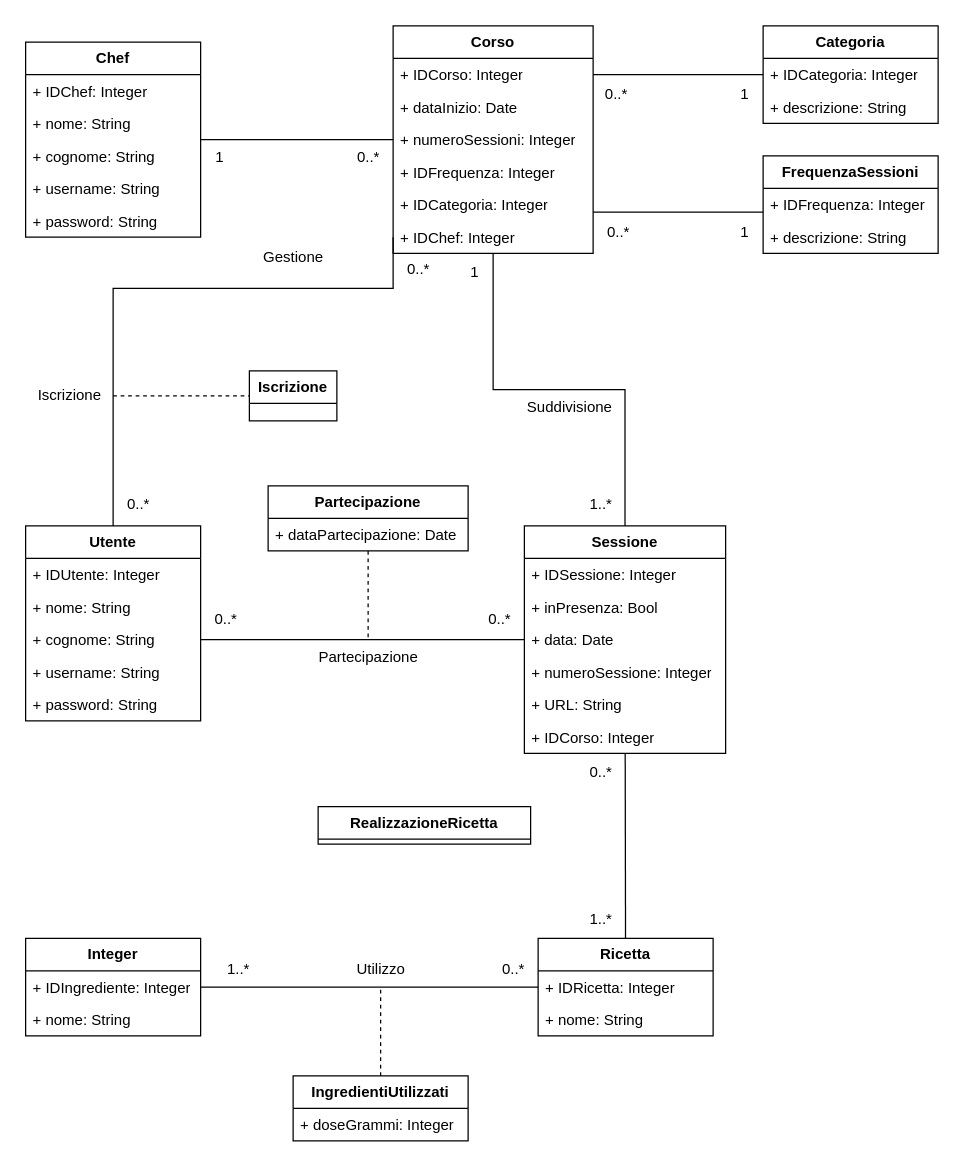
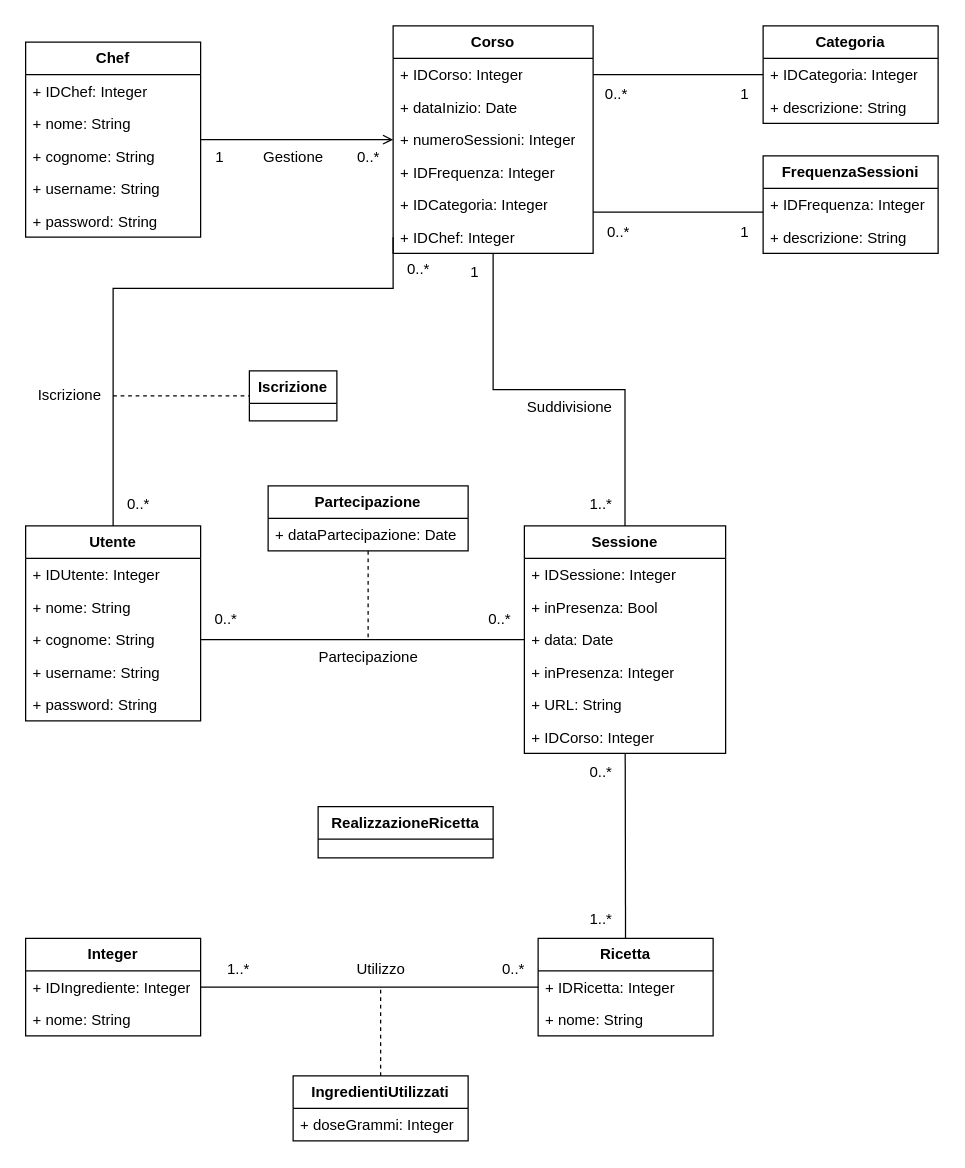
(388, 139) -> (387, 139)
(293, 257) -> (293, 157)
(626, 682) -> (612, 673)
(424, 825) -> (406, 832)
